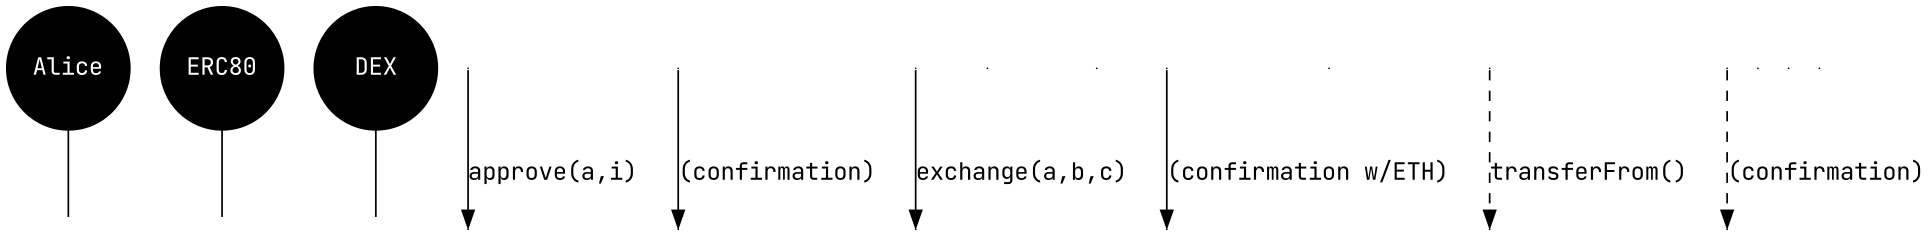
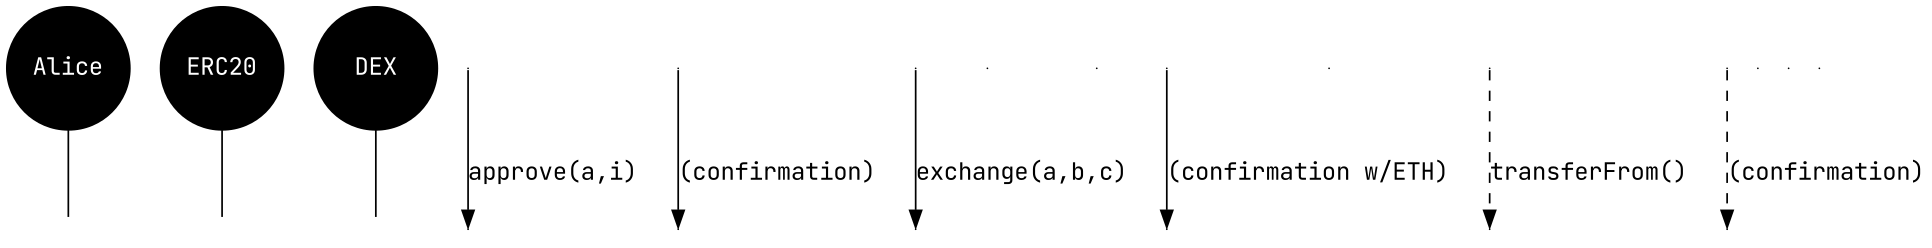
(222, 68) -> (222, 68)
